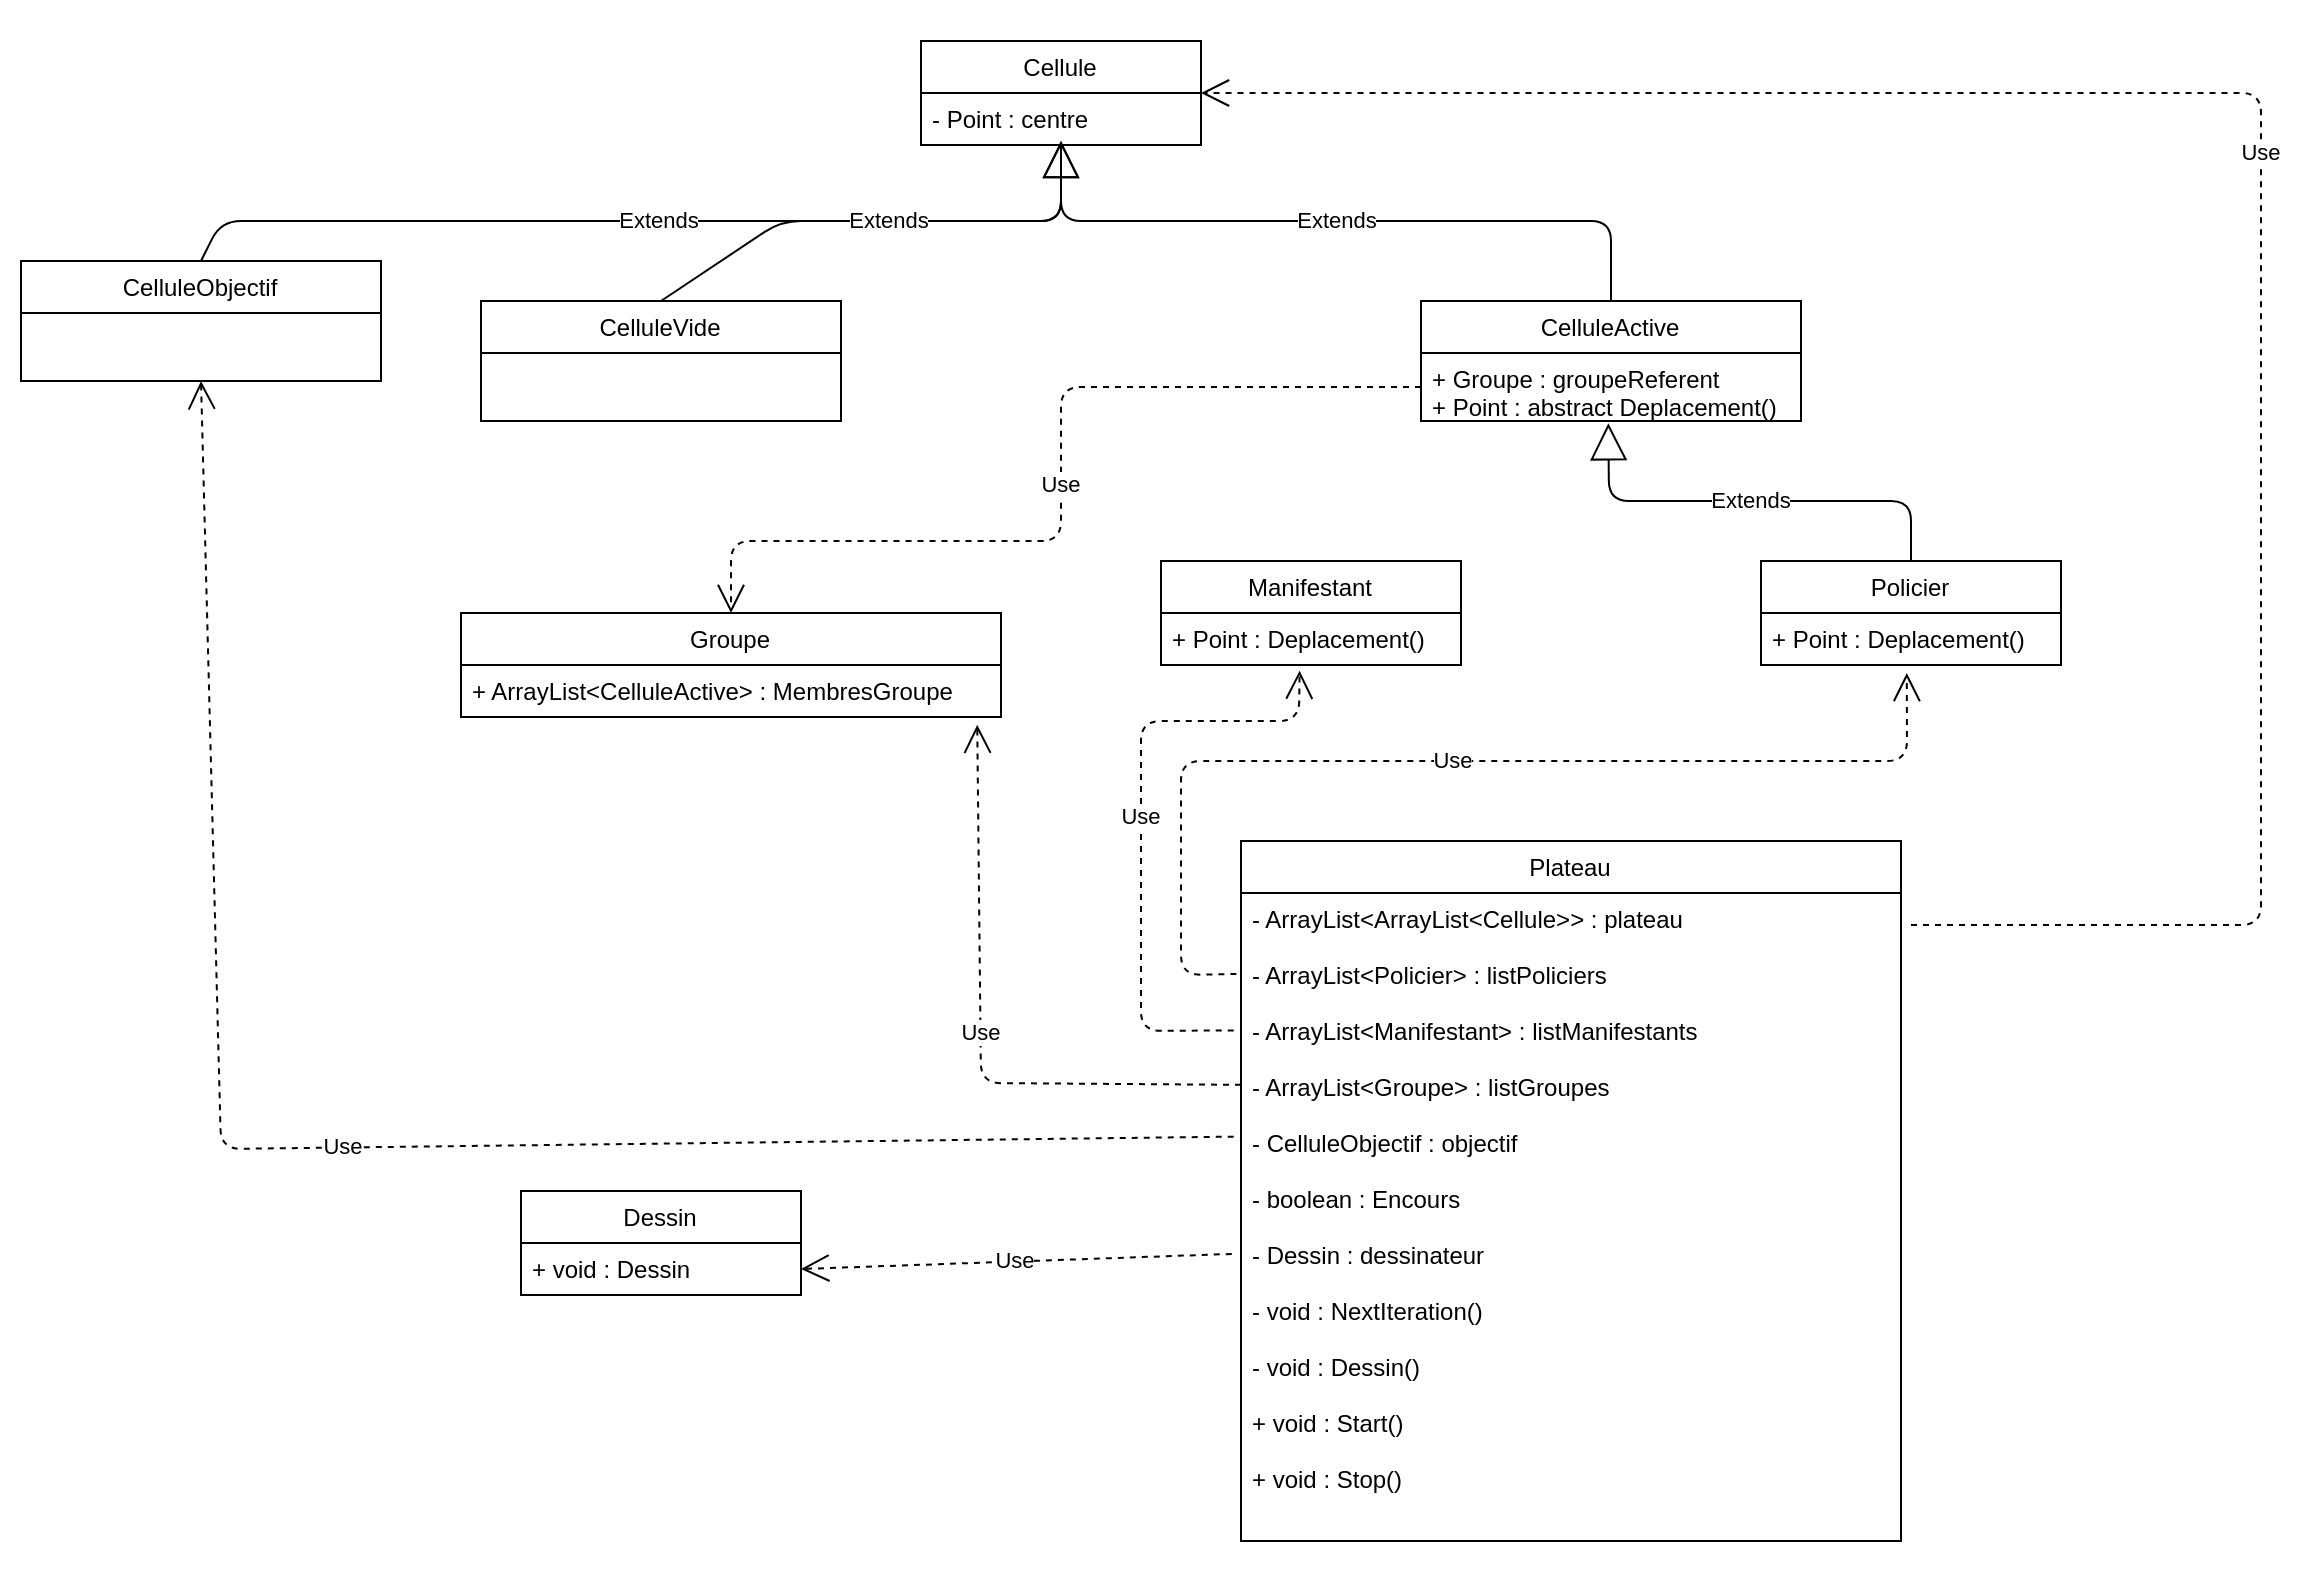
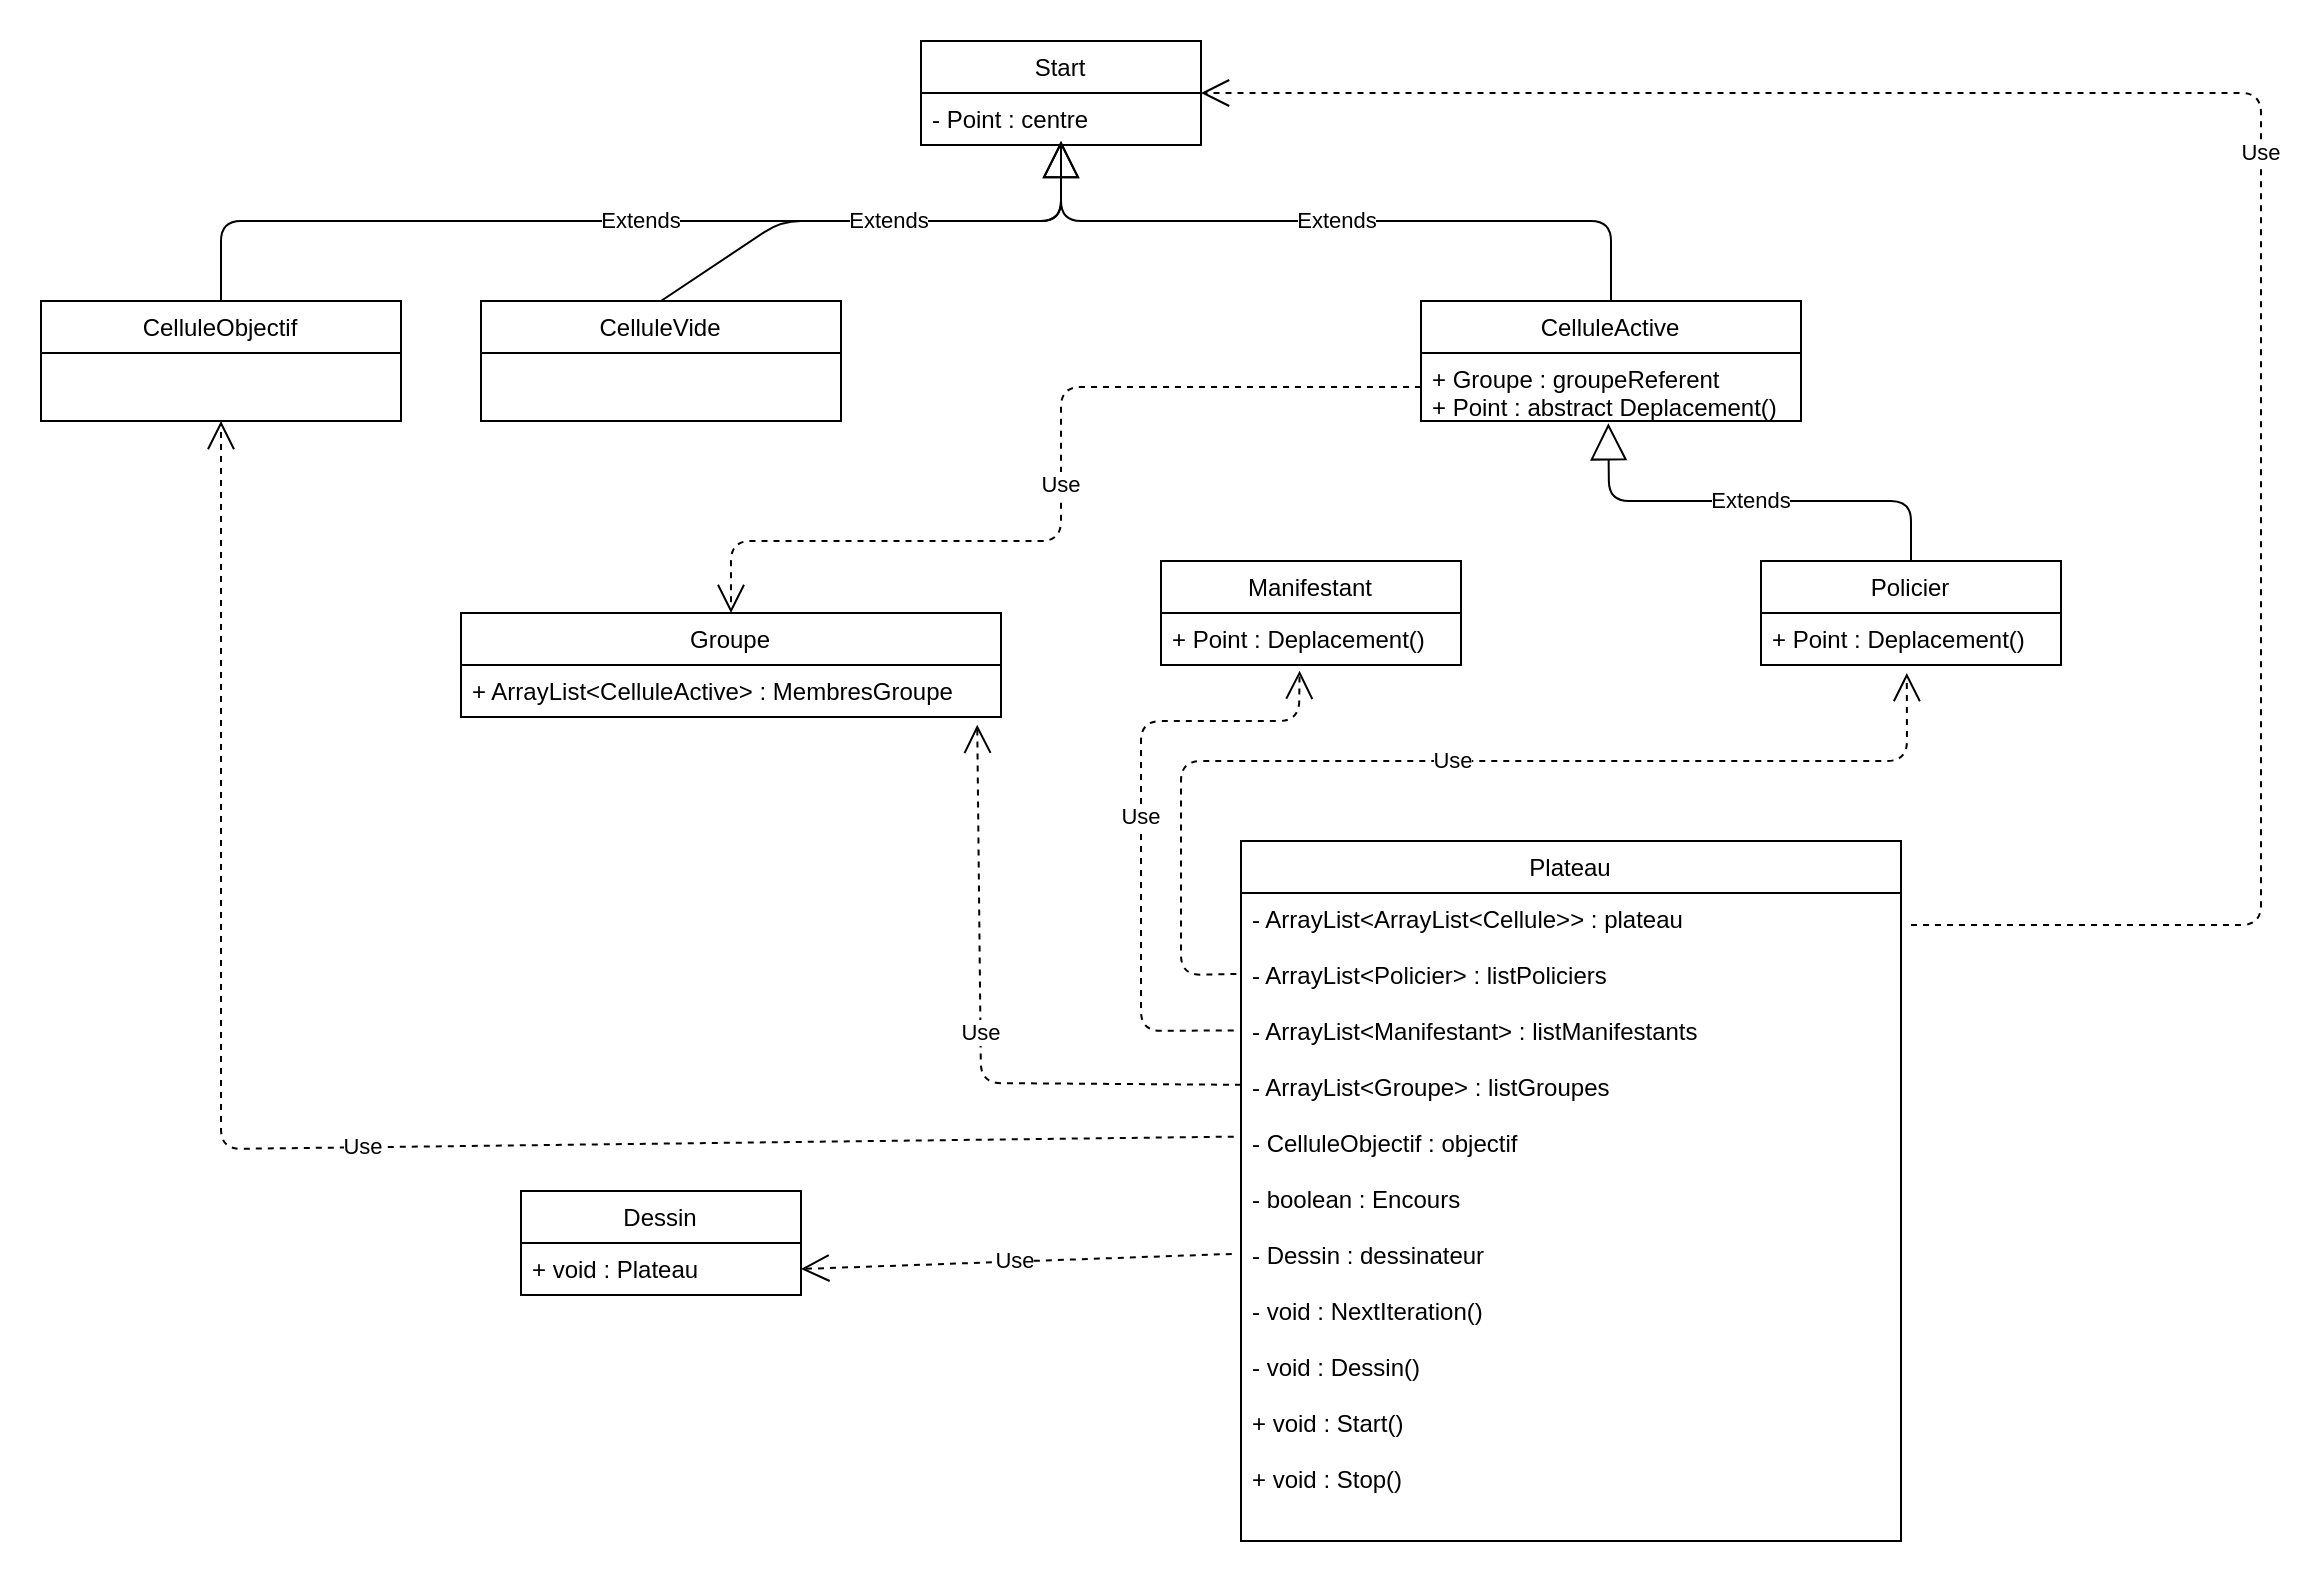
(1060, 68) -> (1060, 68)
(201, 321) -> (221, 361)
(614, 1270) -> (621, 1270)
